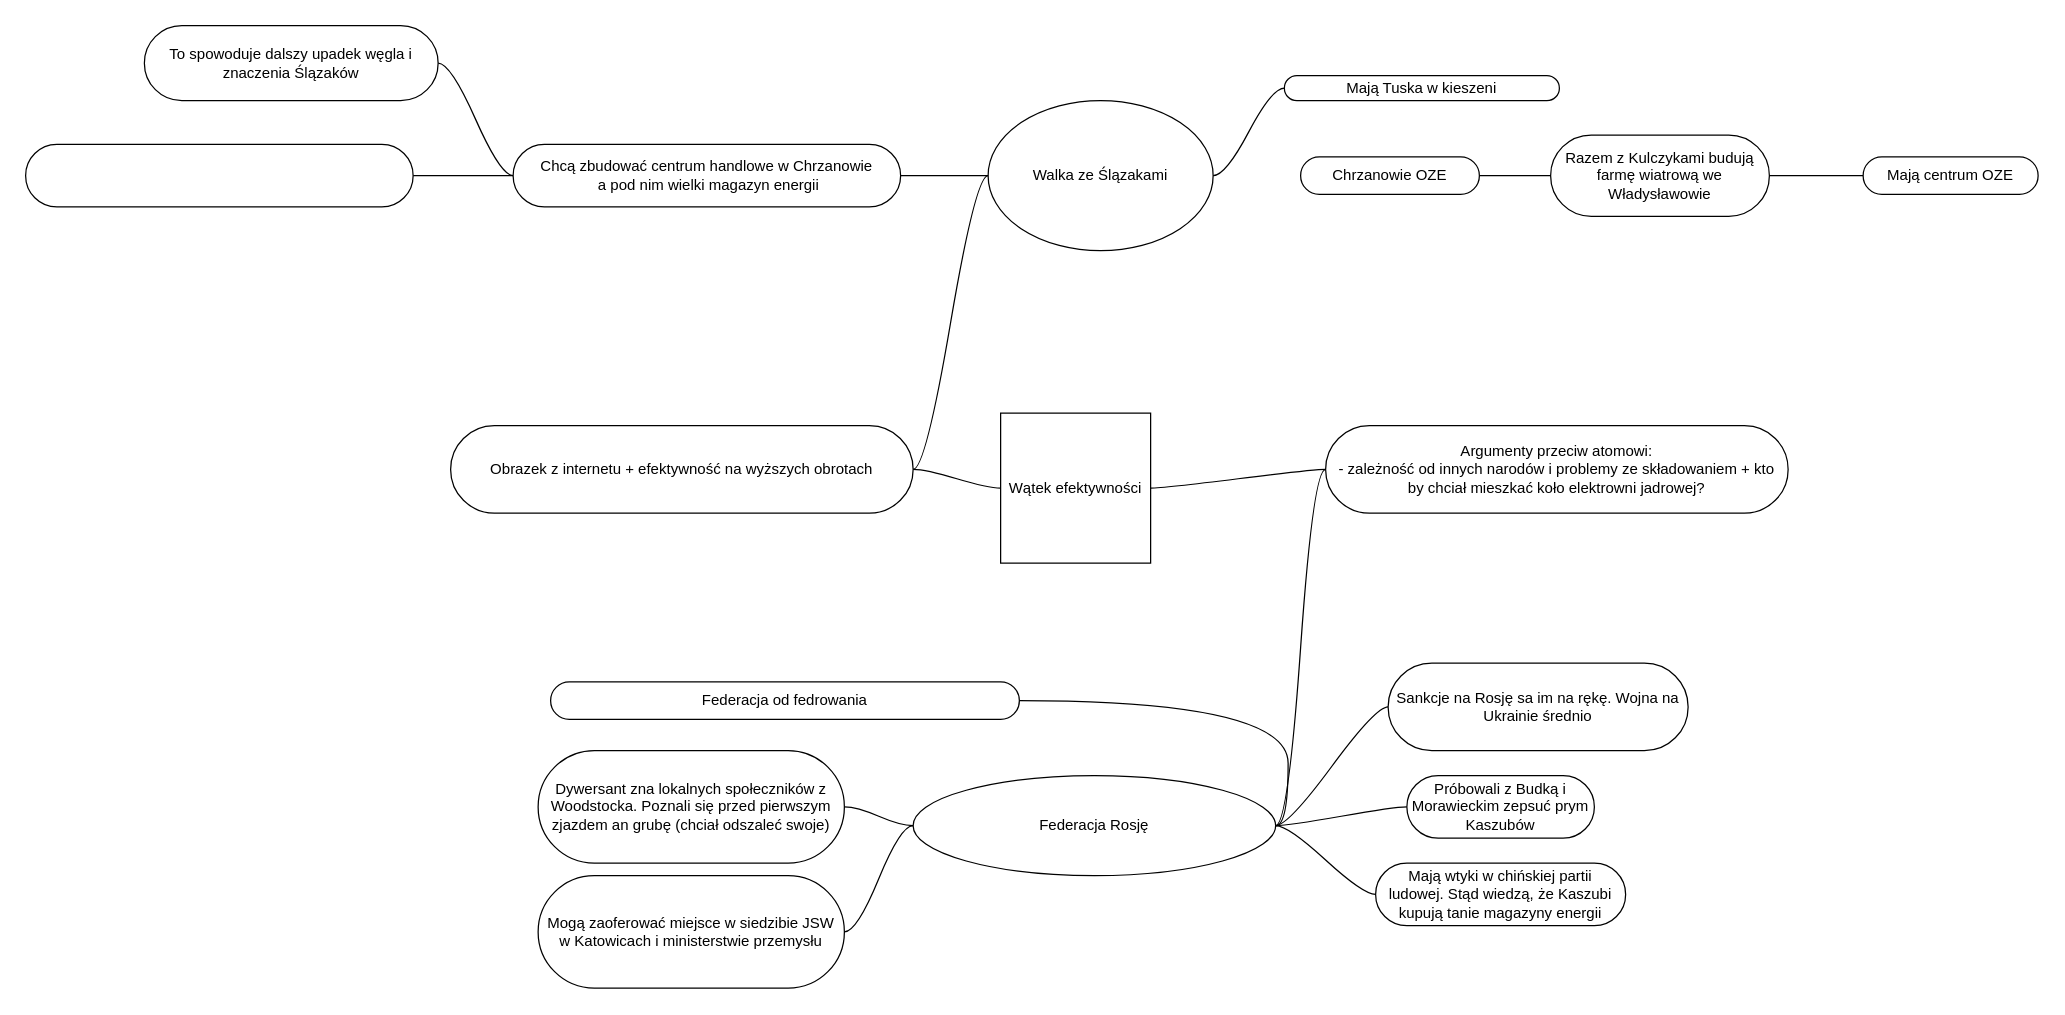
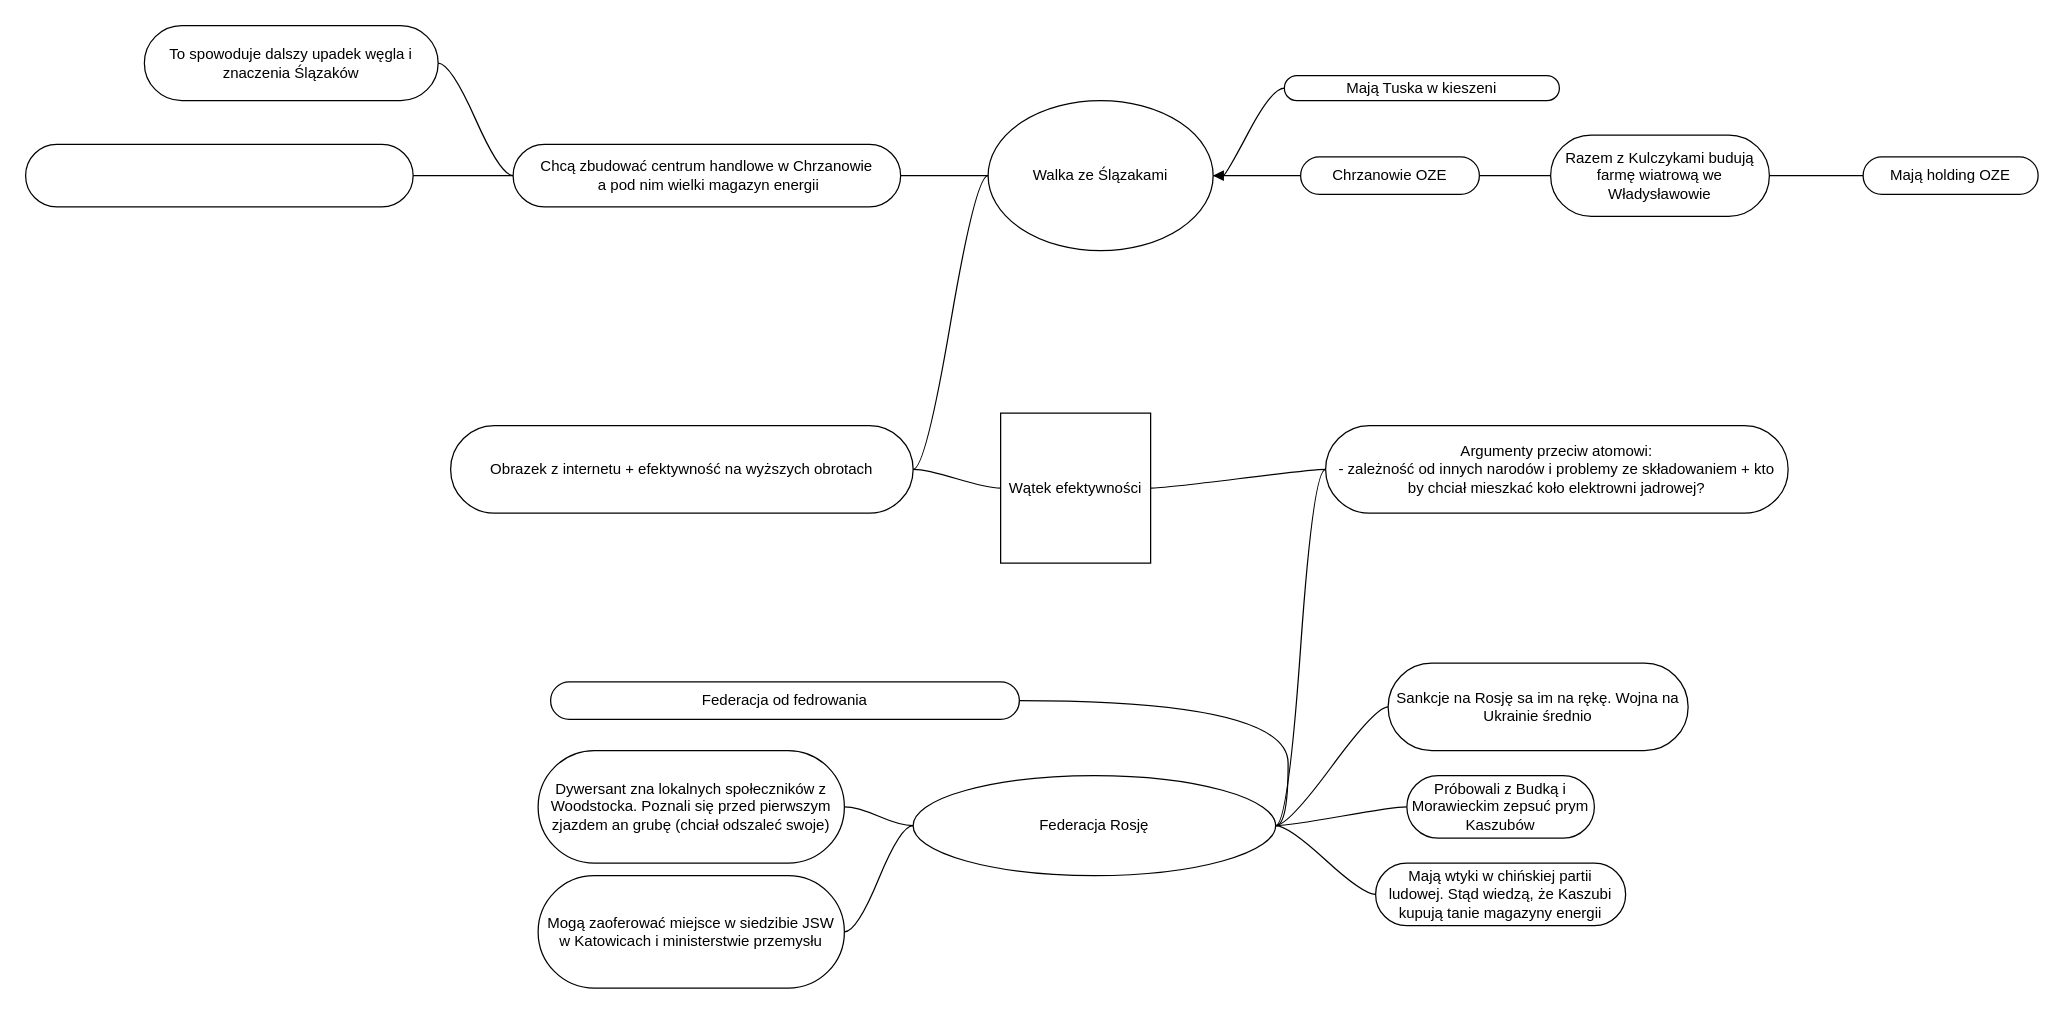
(1231, 161) -> (1234, 160)
none -> (1258, 176)
(1951, 176) -> (1951, 176)
